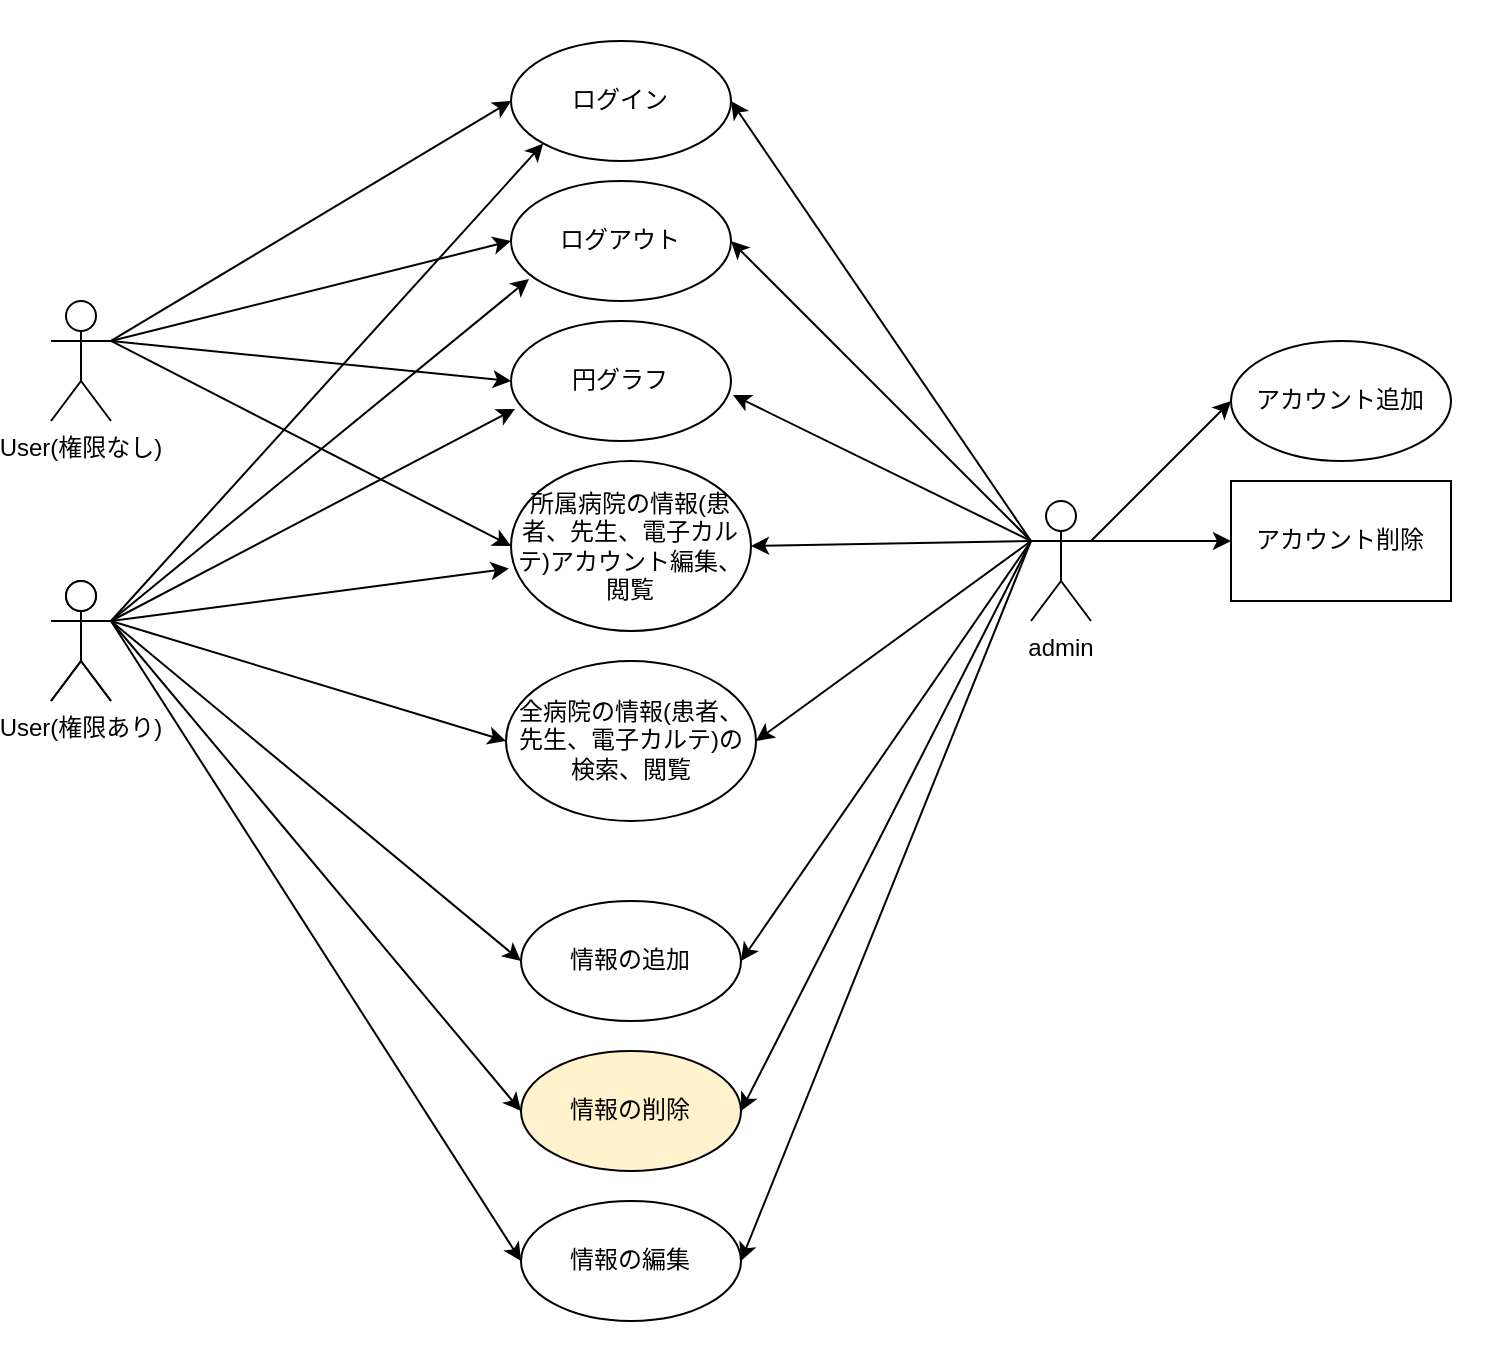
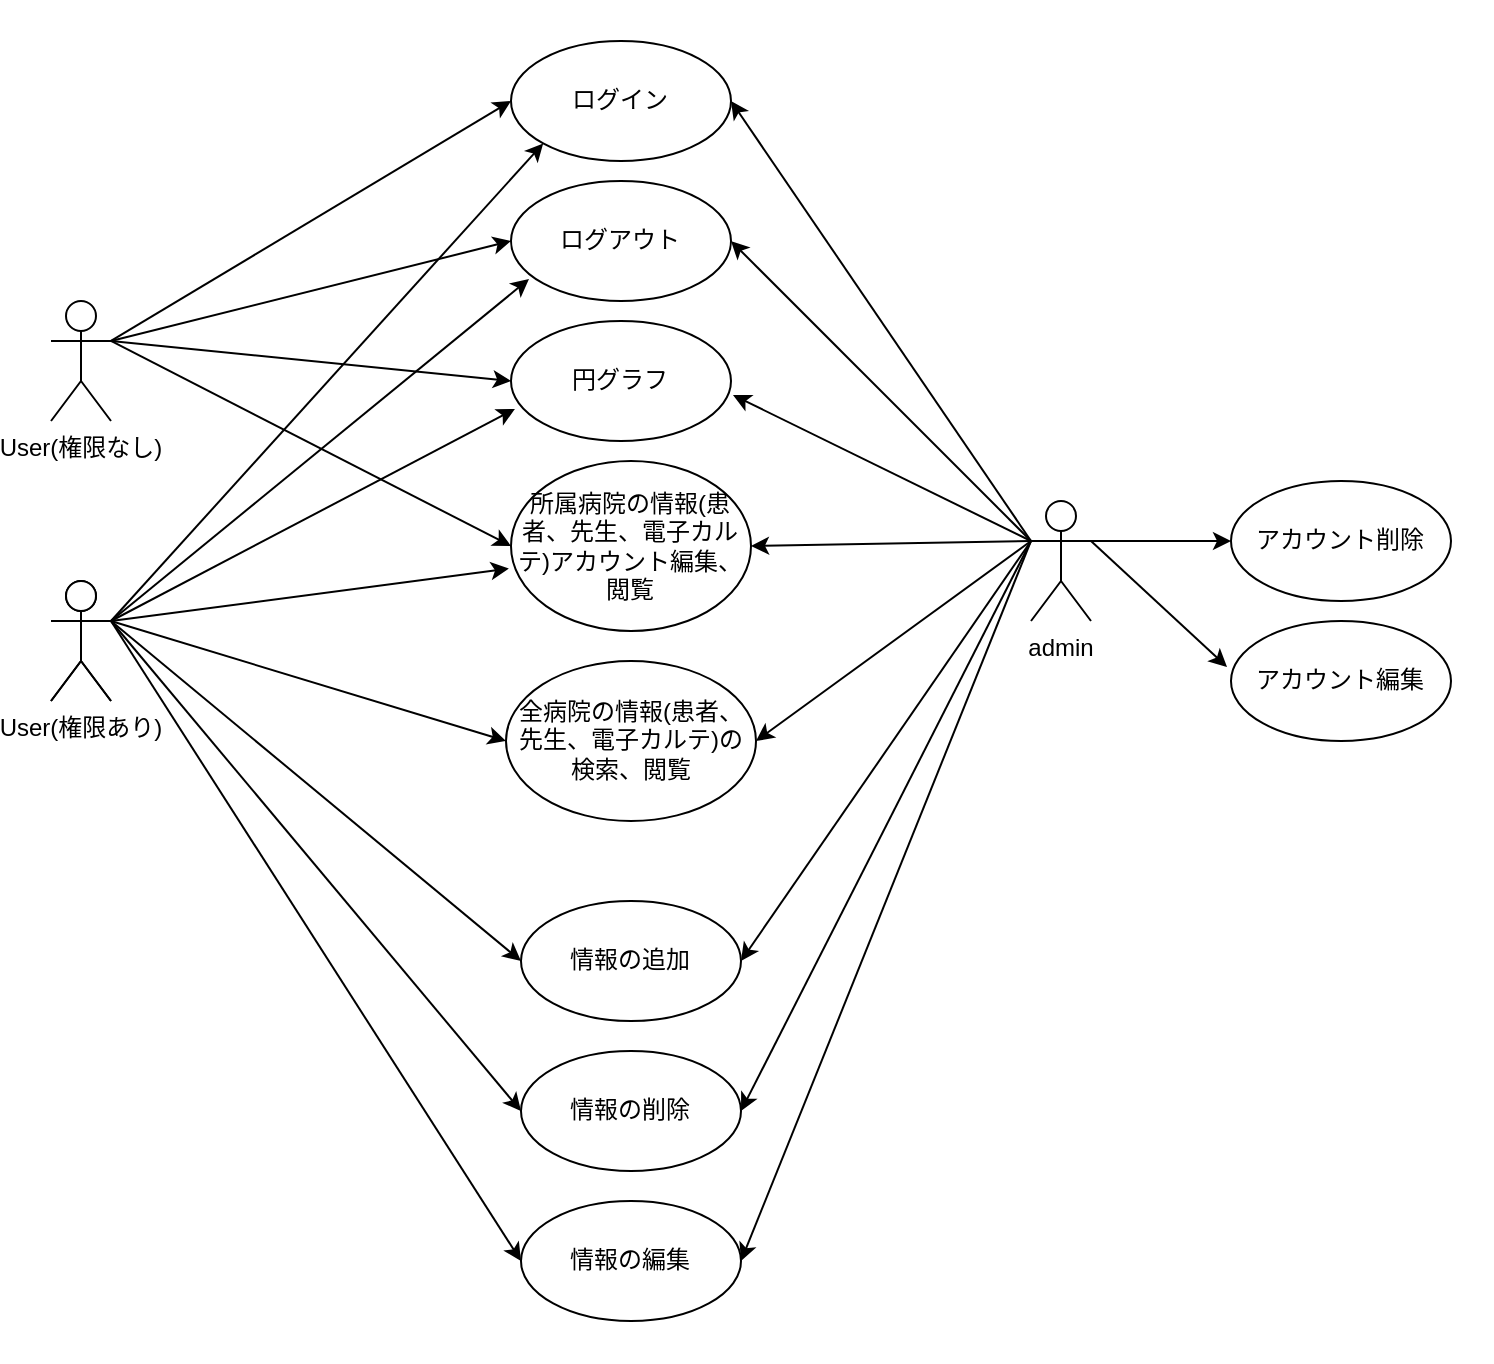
(1341, 401) -> none
(1158, 474) -> none
(1341, 541) -> (1341, 541)
none -> (1157, 602)
none -> (1341, 681)
(631, 1111) -> (631, 1111)
